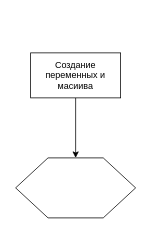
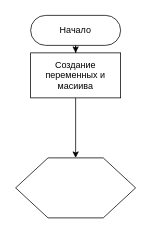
none -> (75, 30)
none -> (75, 48)
